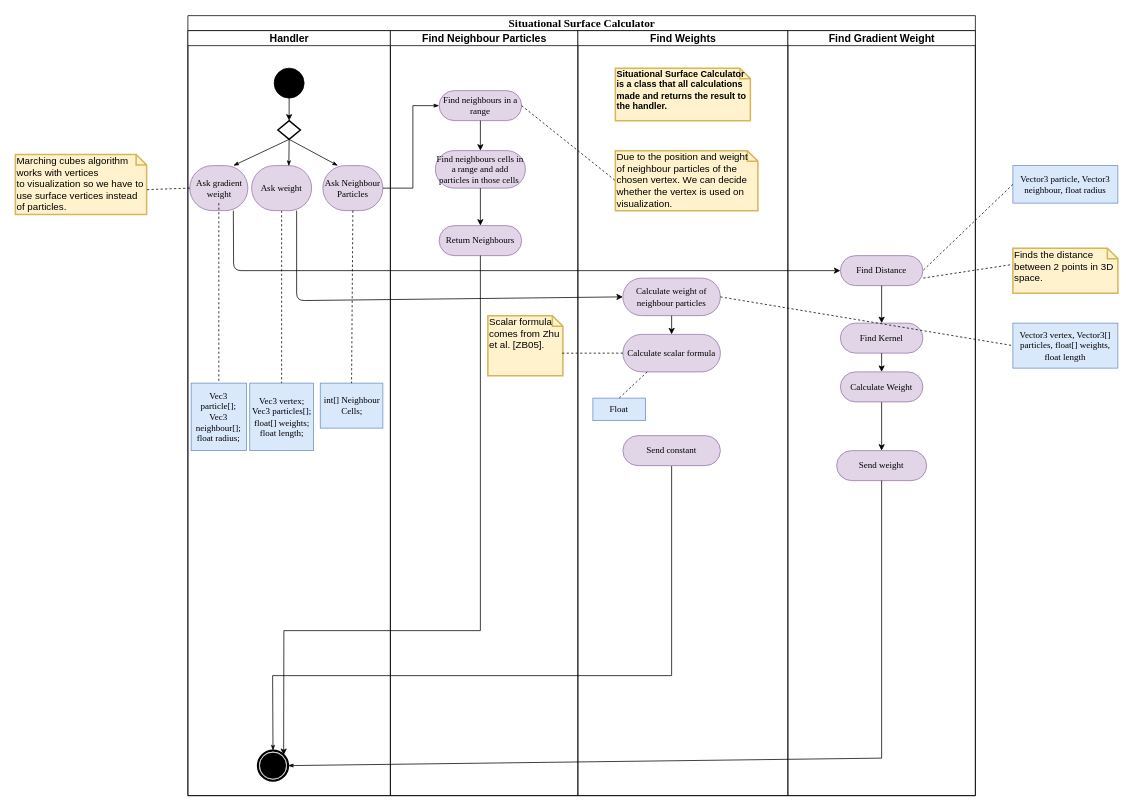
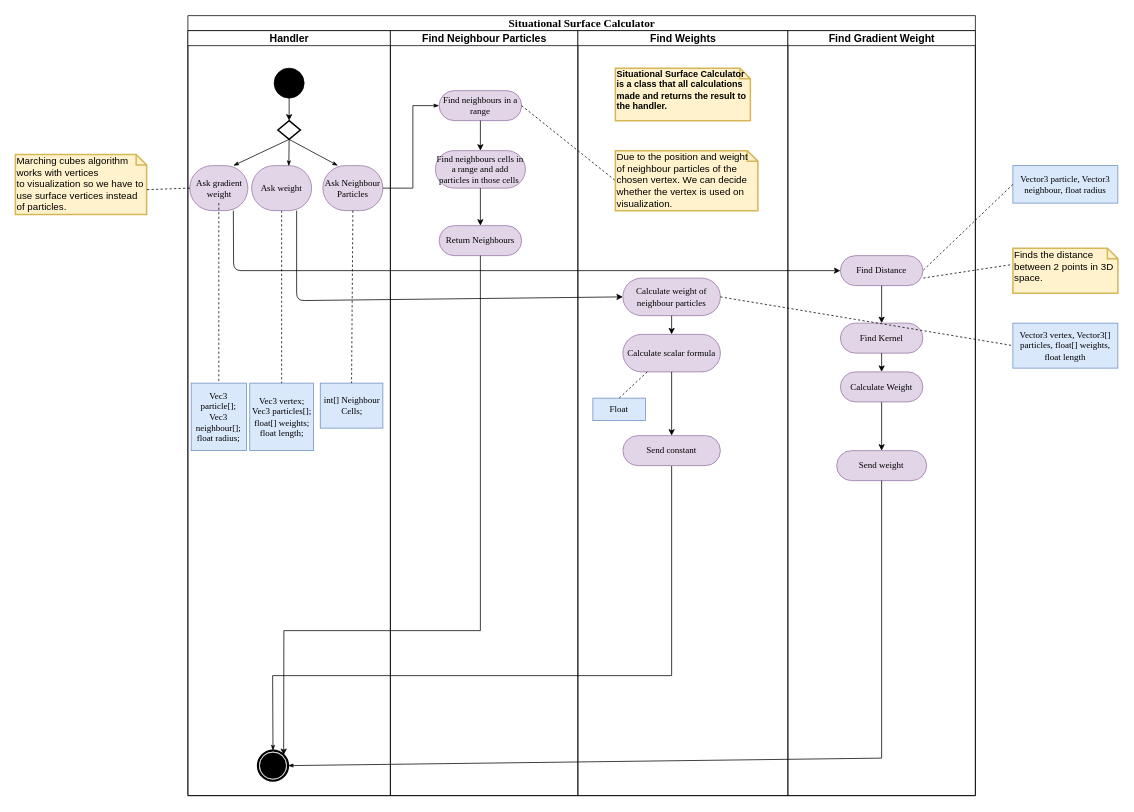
(525, 345) -> none
(593, 353) -> none
none -> (672, 401)
